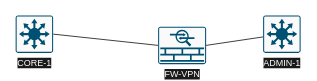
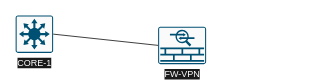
(282, 34) -> none
(235, 41) -> none
